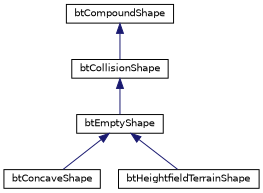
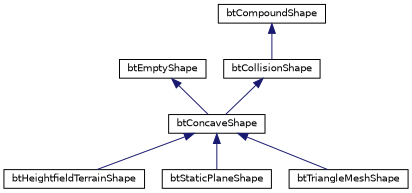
(120, 102) -> (241, 100)
(158, 154) -> (141, 153)
none -> (217, 179)
none -> (349, 179)
